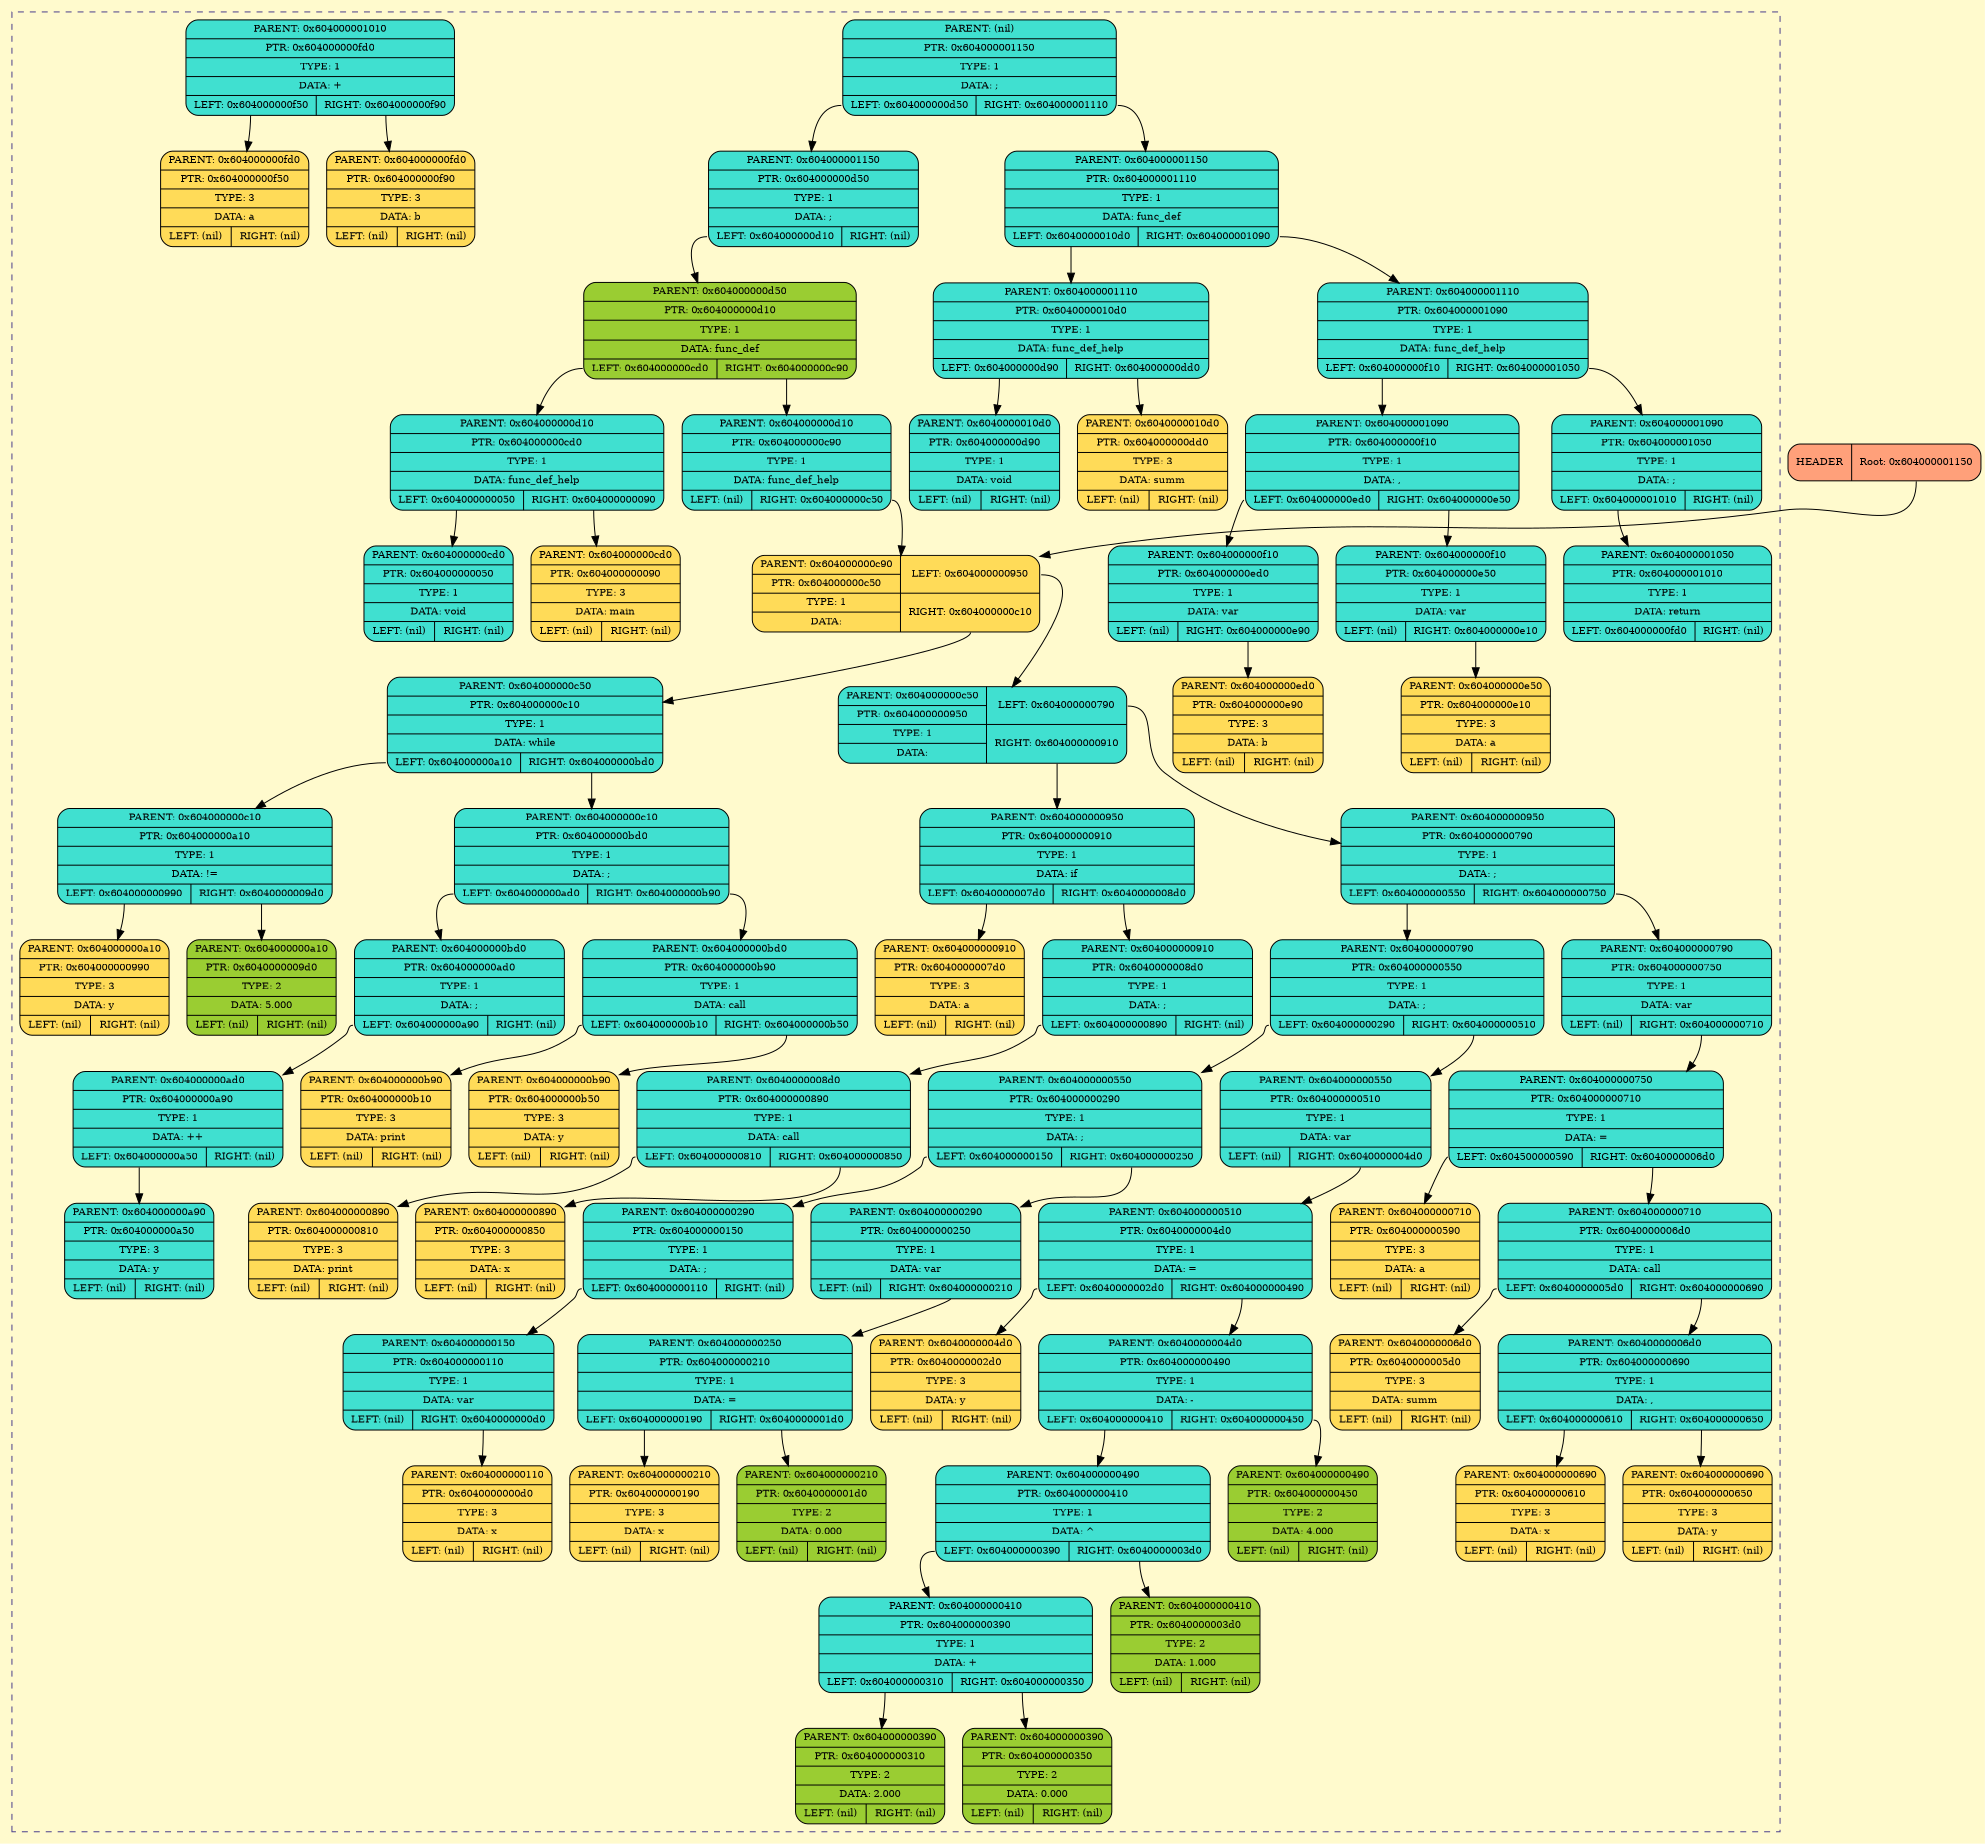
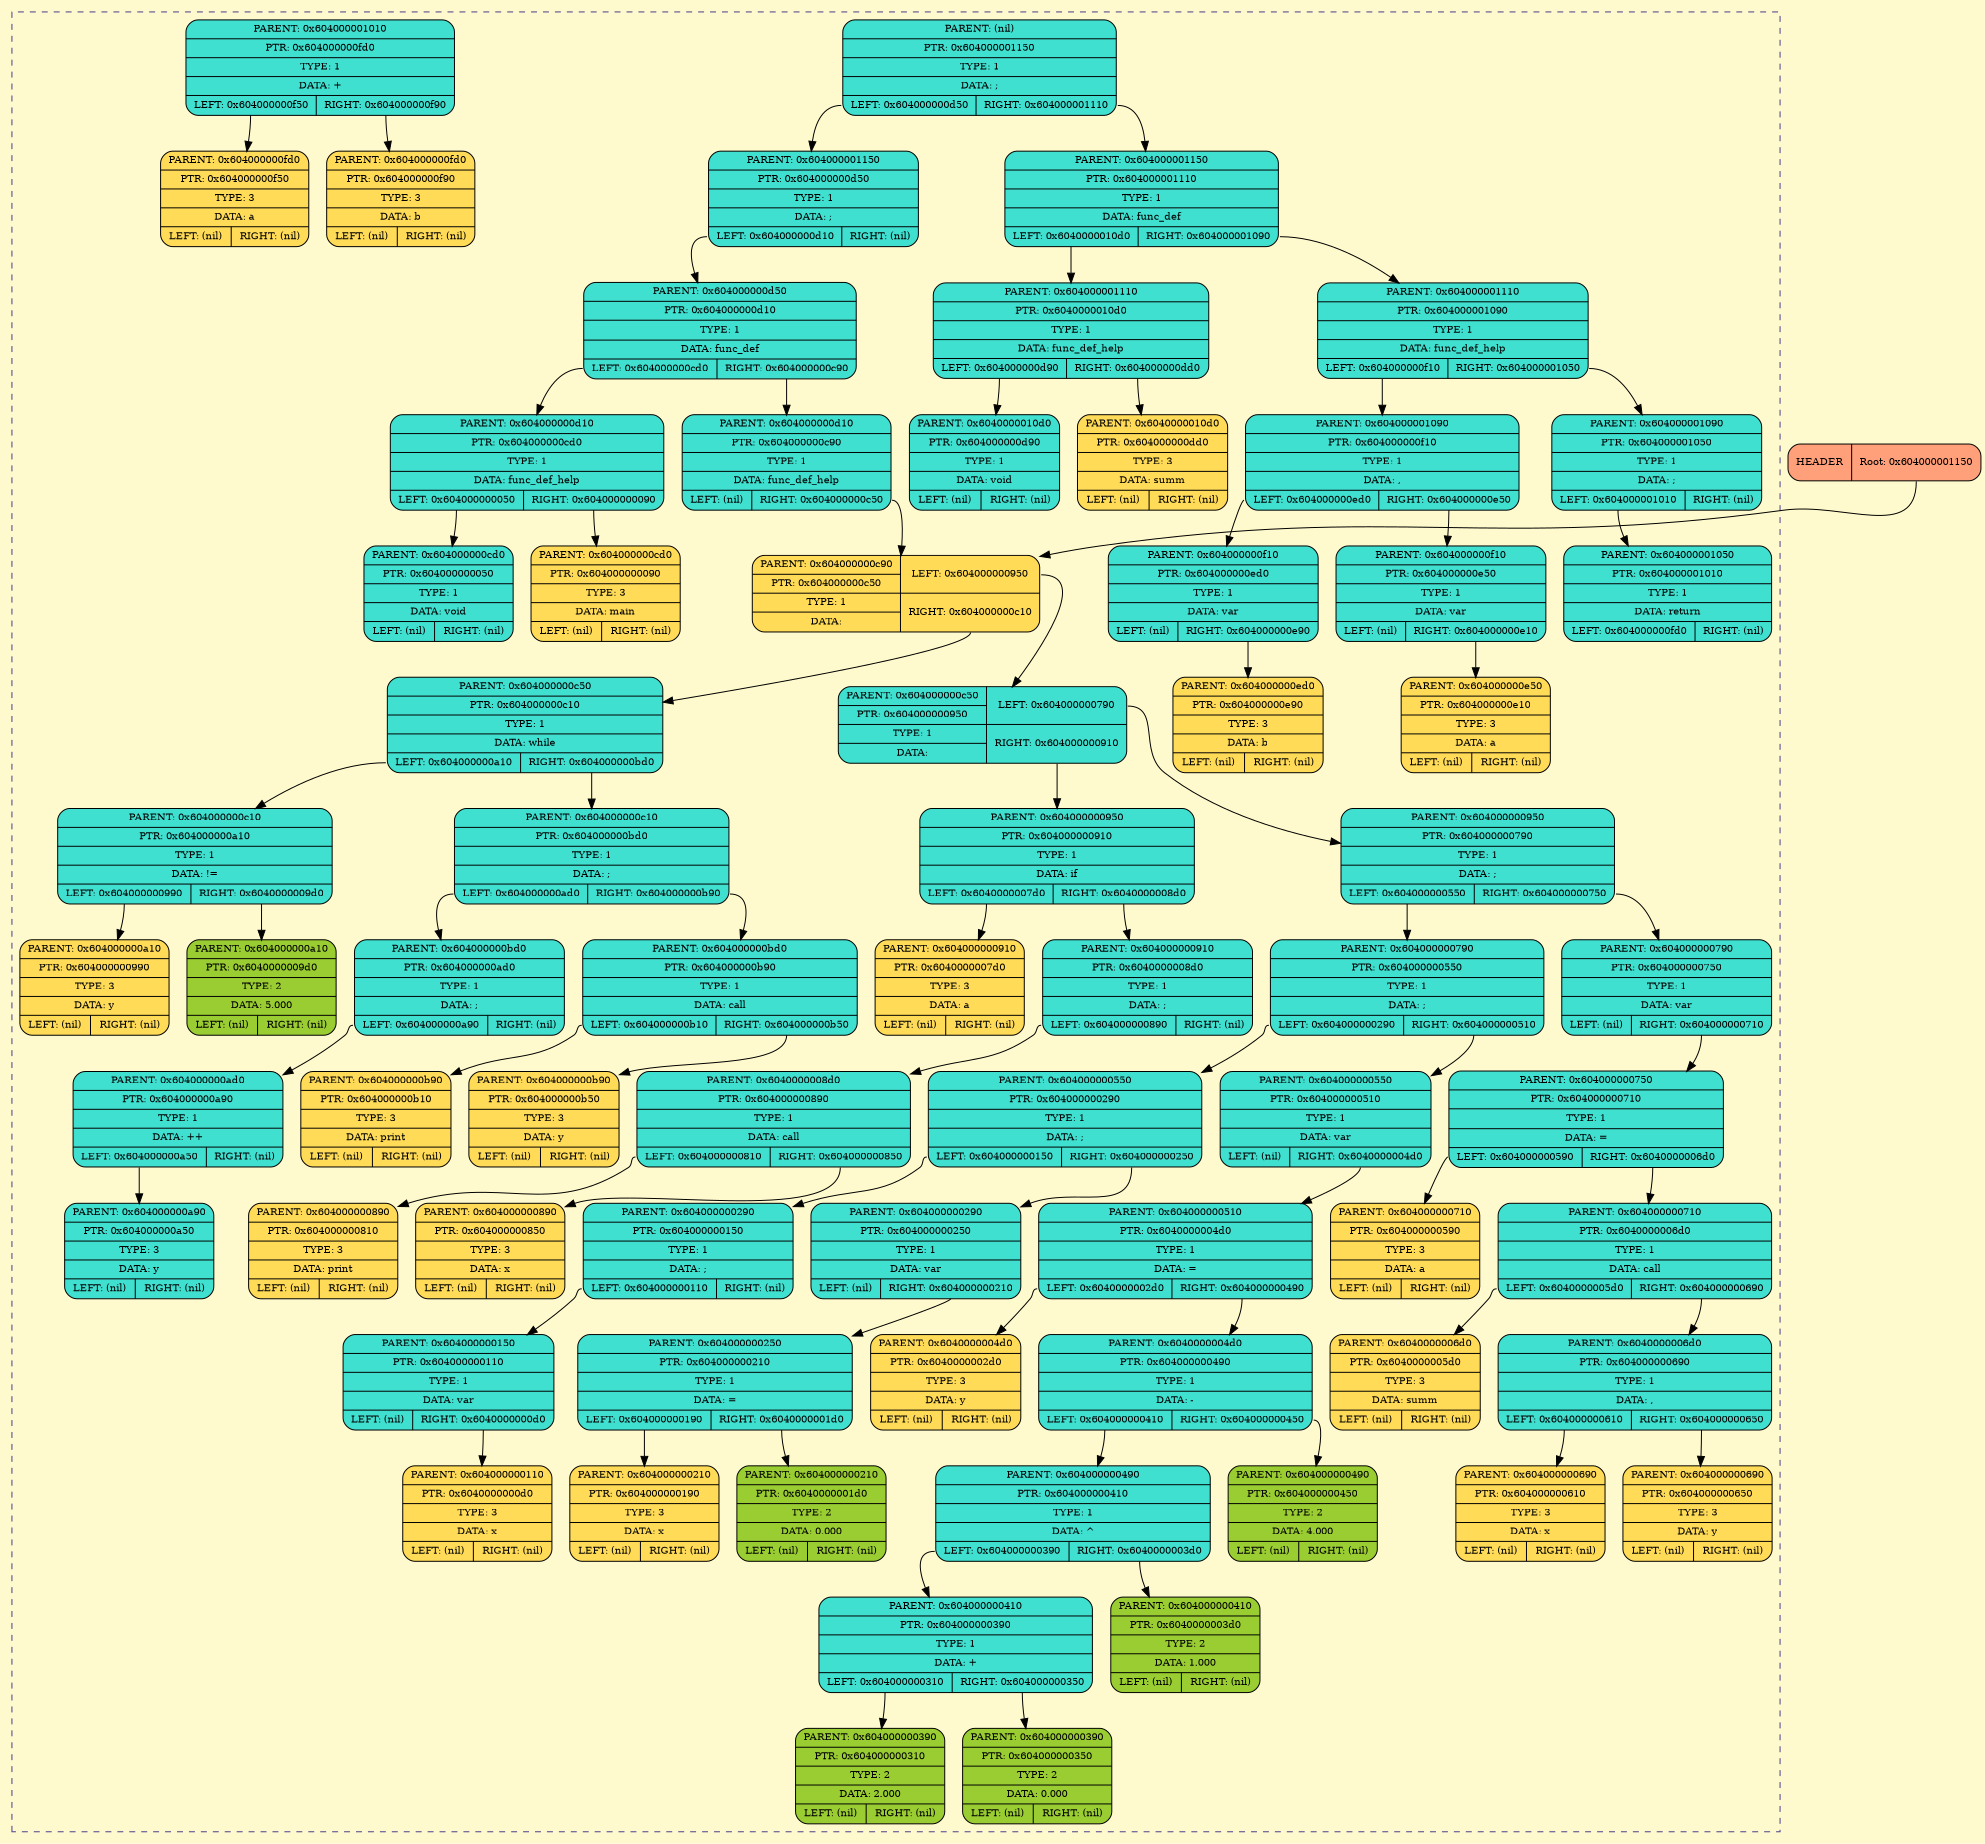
(720, 331) -> (720, 331)
(1516, 1157) -> (1516, 1157)
